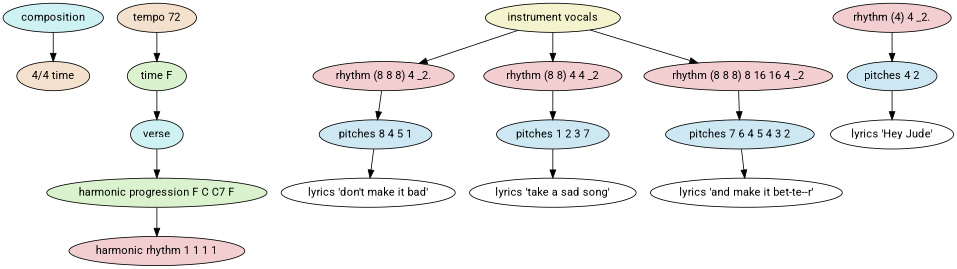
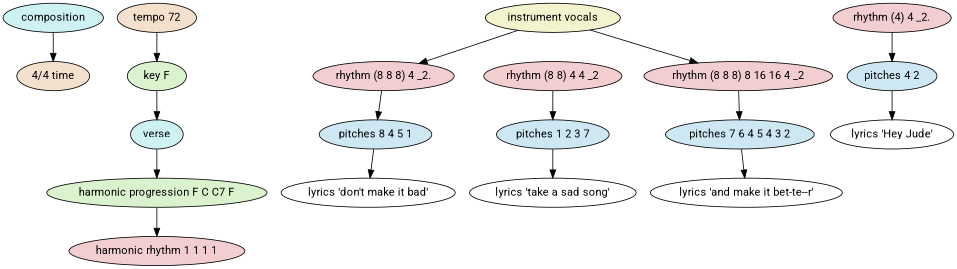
(553, 43) -> none
(157, 76) -> (157, 76)
